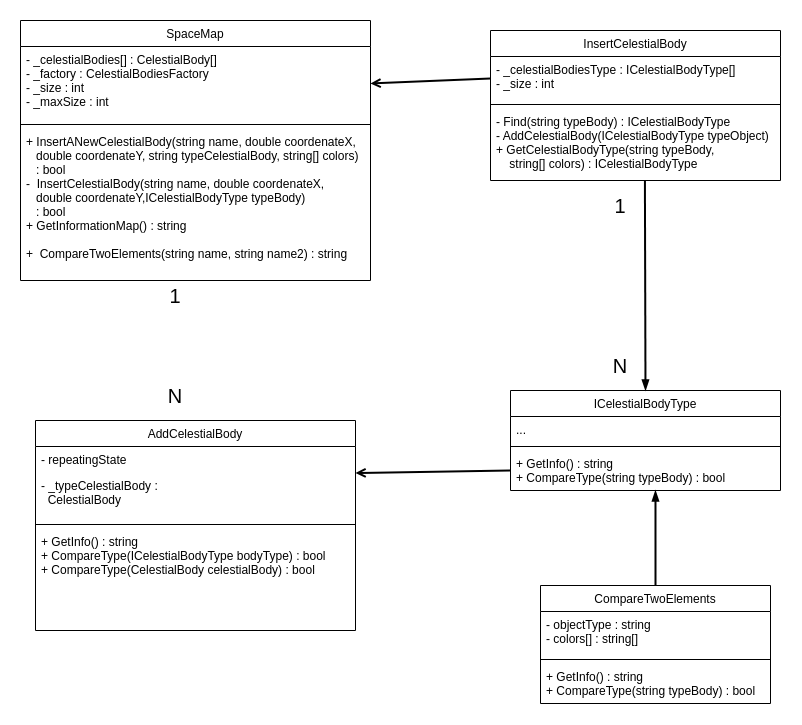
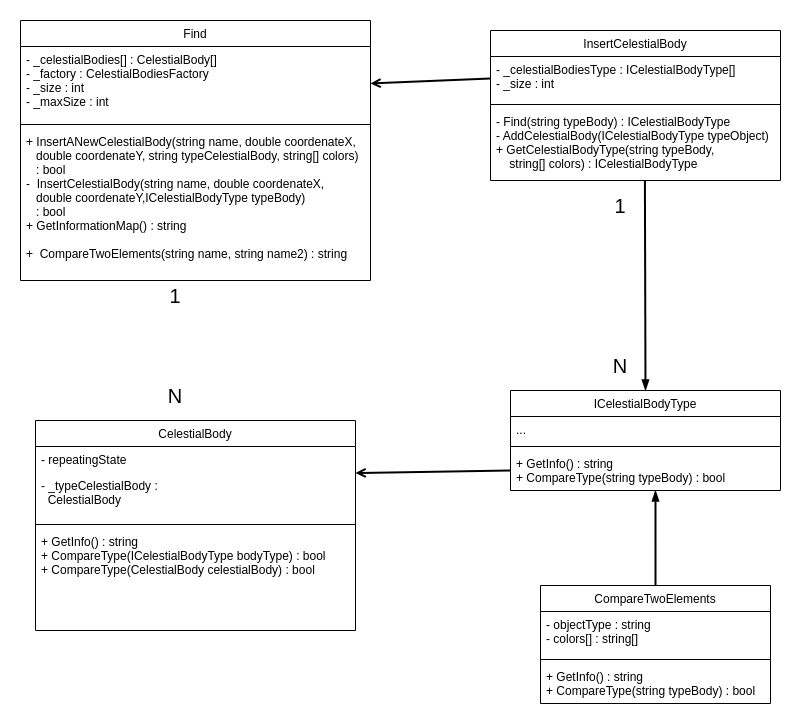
(195, 34) -> (195, 34)
(195, 434) -> (195, 434)
